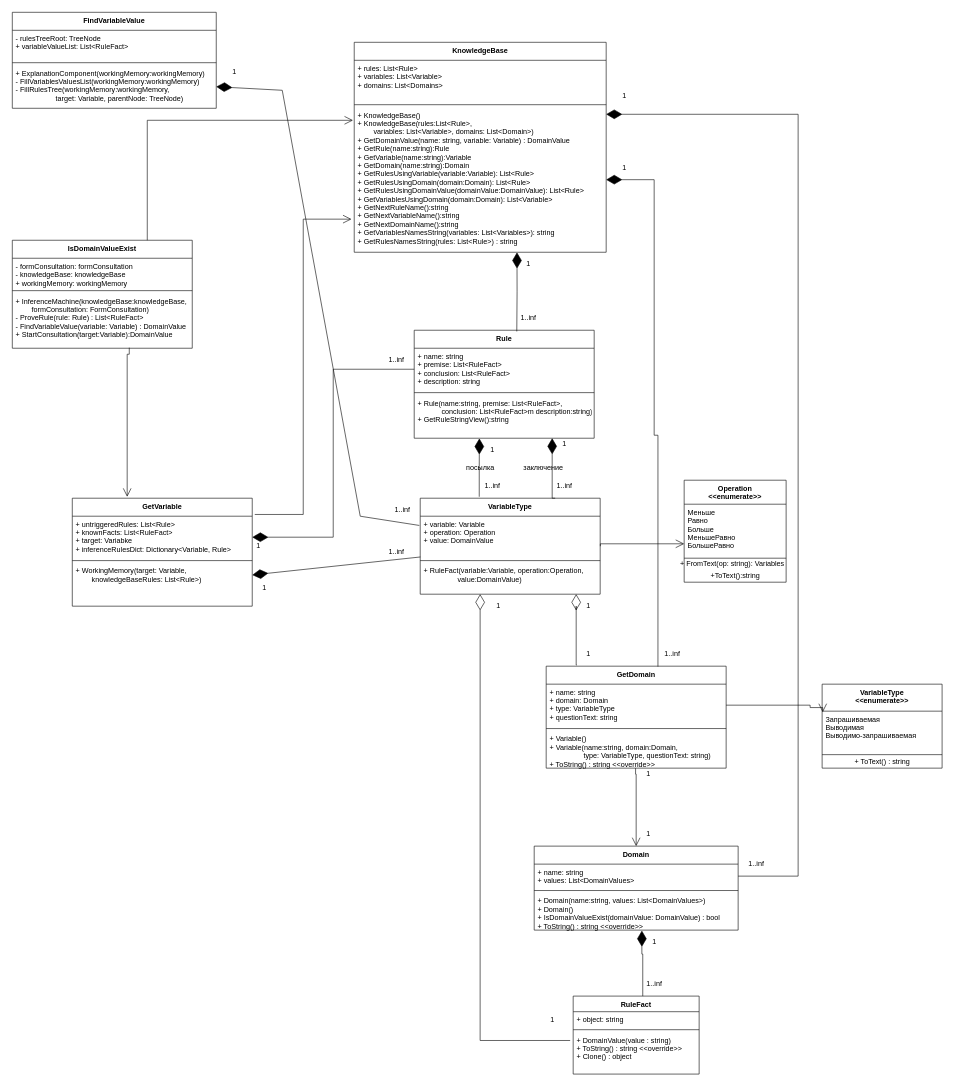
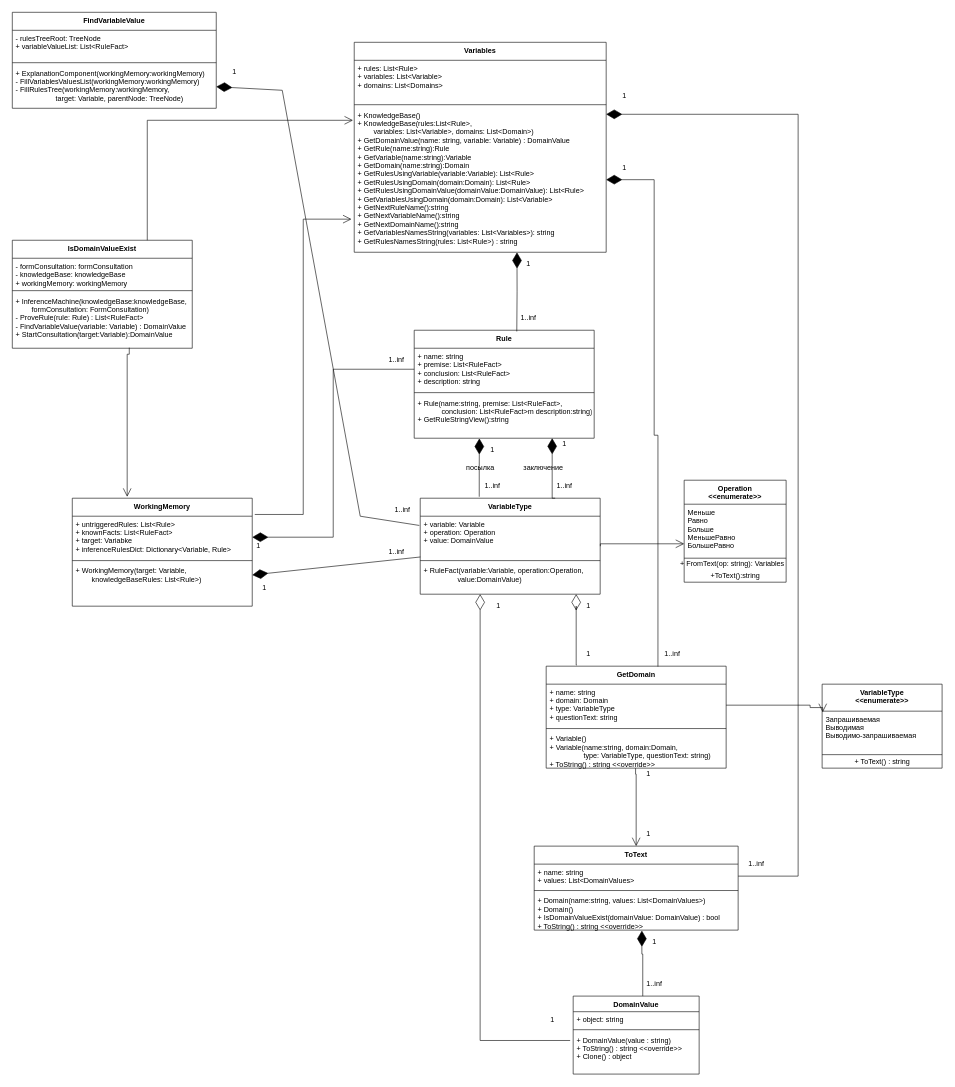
(480, 50) -> (480, 50)
(162, 506) -> (162, 506)
(636, 854) -> (636, 854)
(636, 1004) -> (636, 1004)
